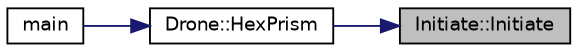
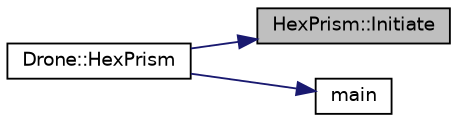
(107, 26) -> (244, 81)
(485, 26) -> (354, 26)
